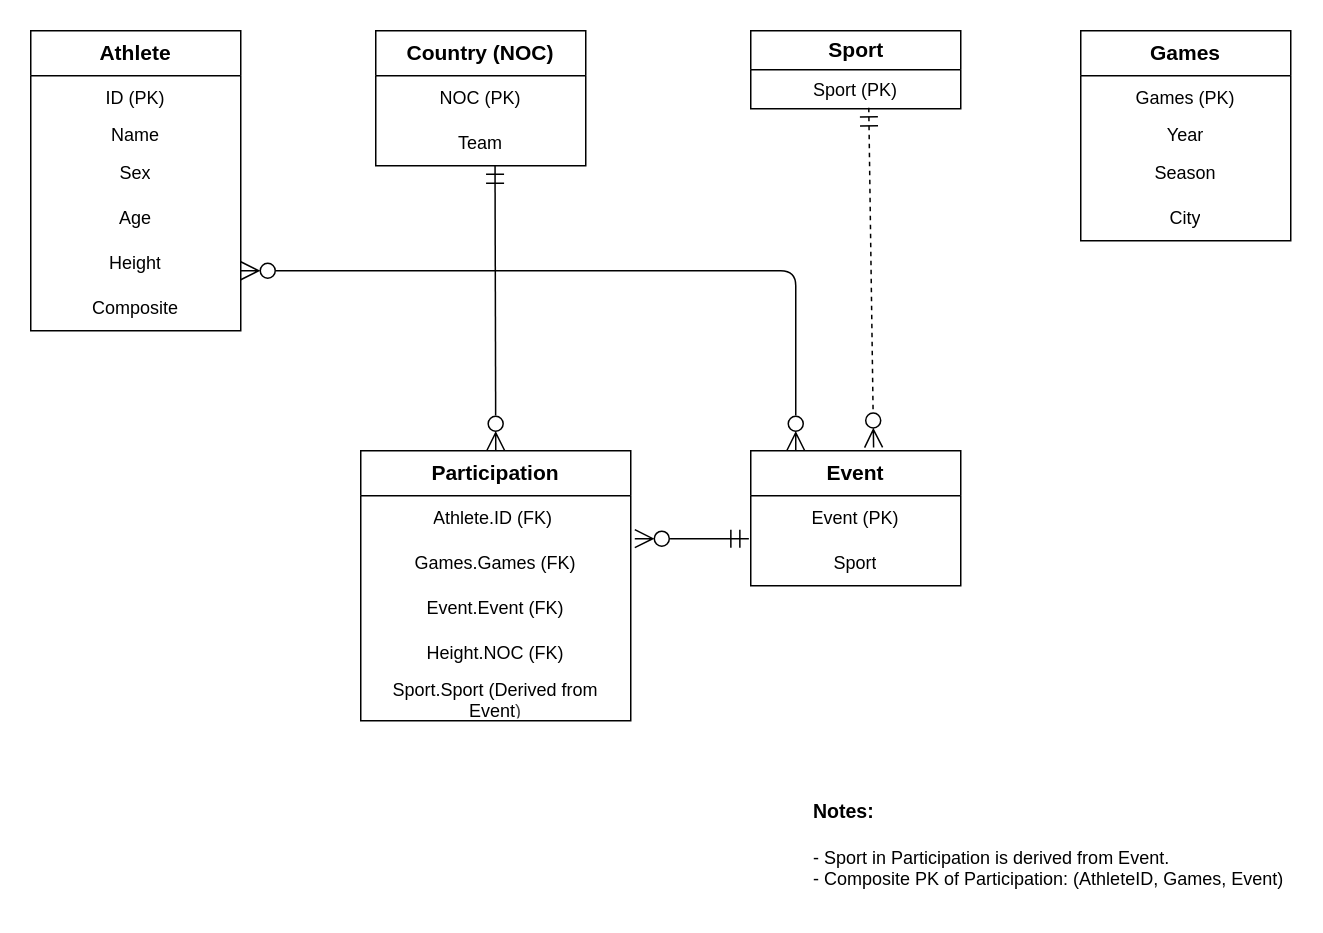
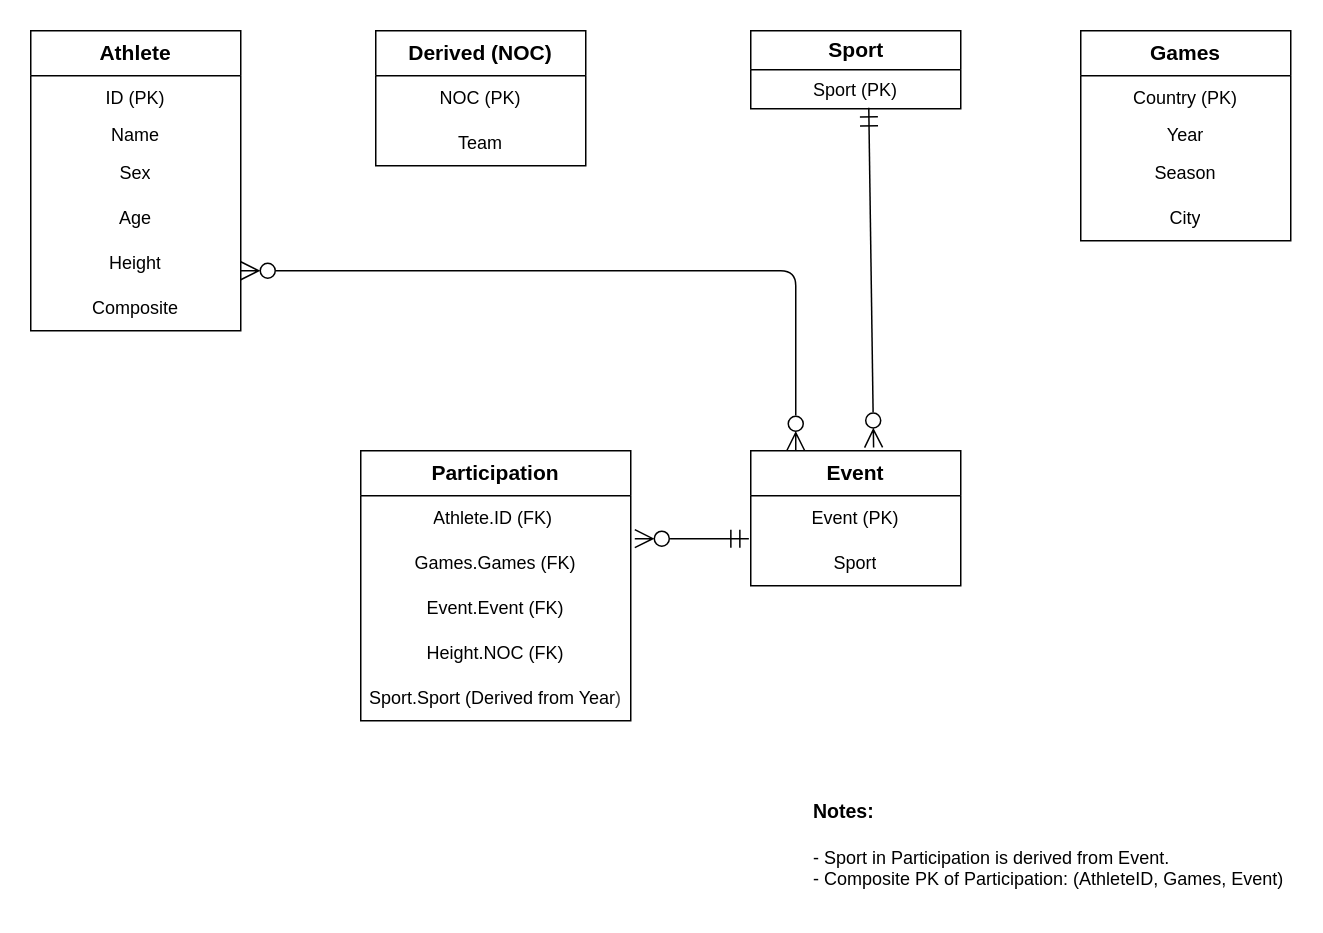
(481, 53) -> (481, 53)
(1186, 98) -> (1186, 98)
(871, 261) -> (871, 261)
(495, 291) -> none
(496, 698) -> (496, 698)
